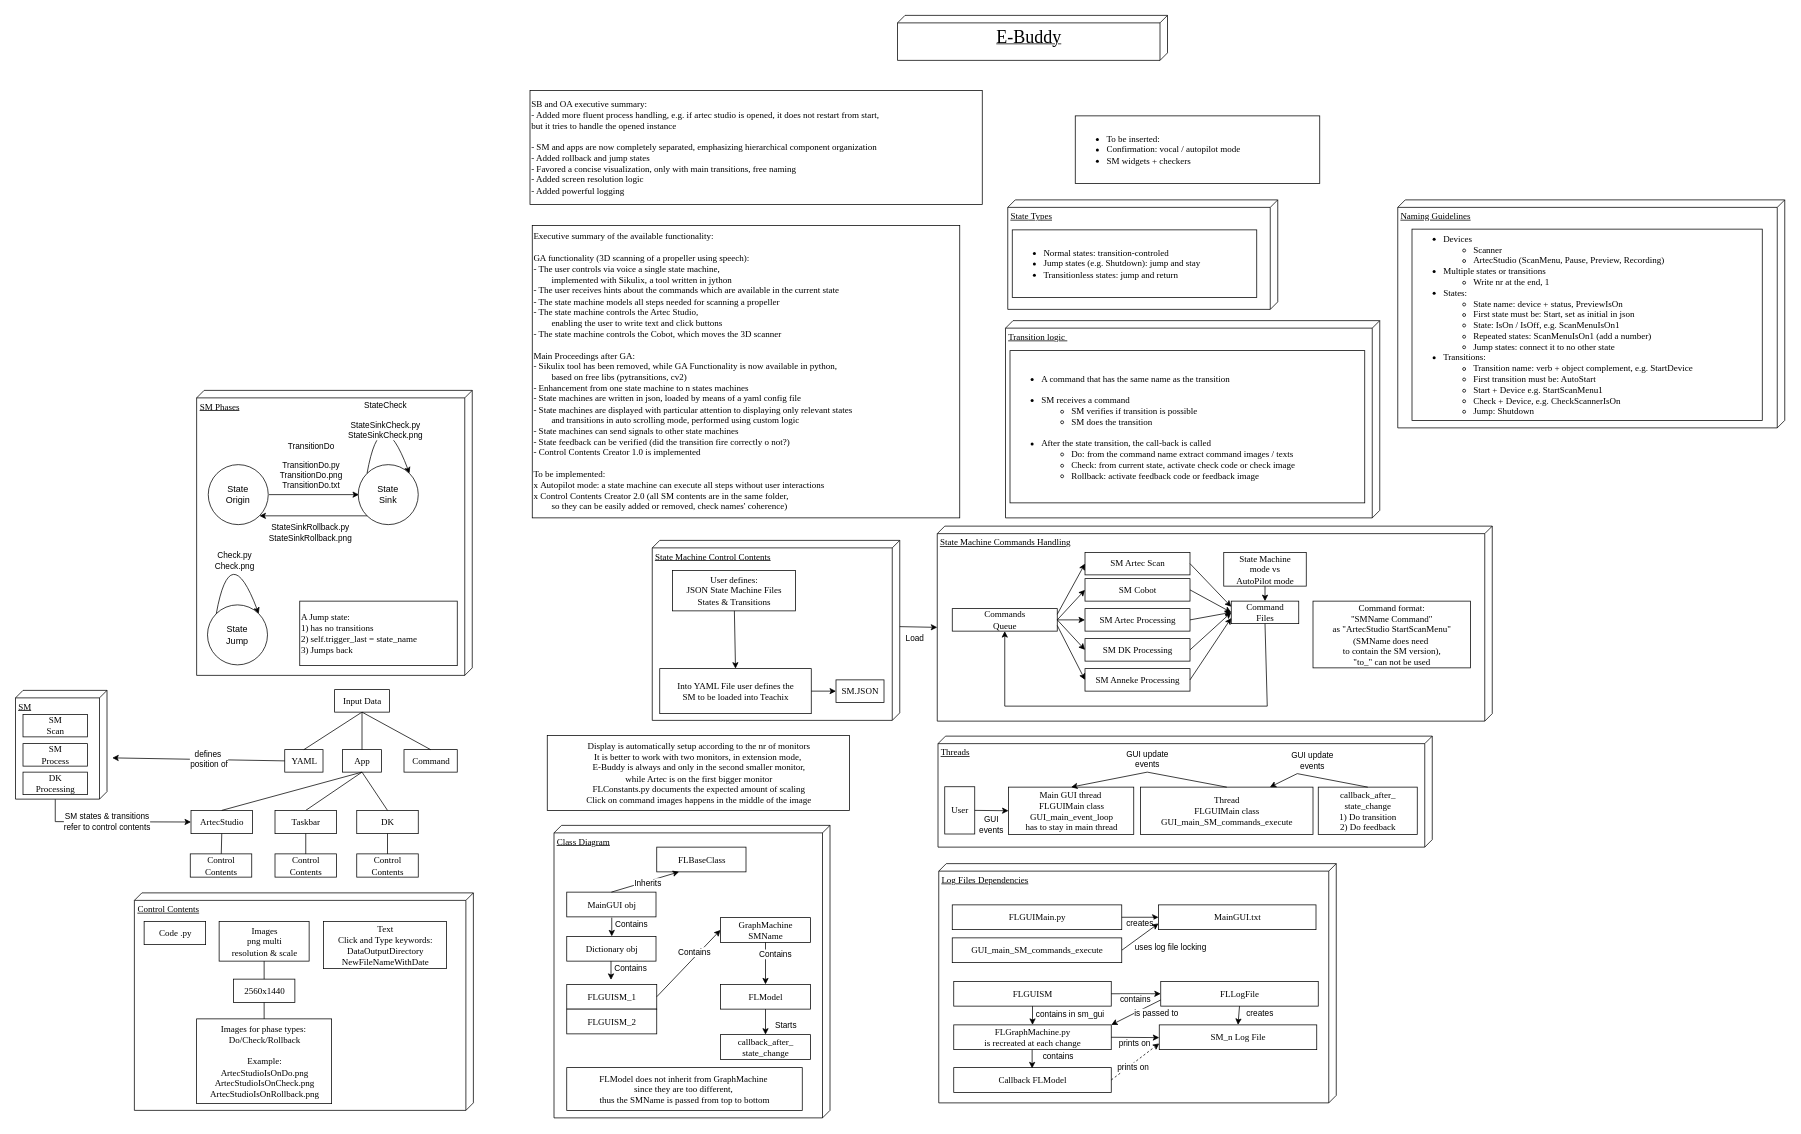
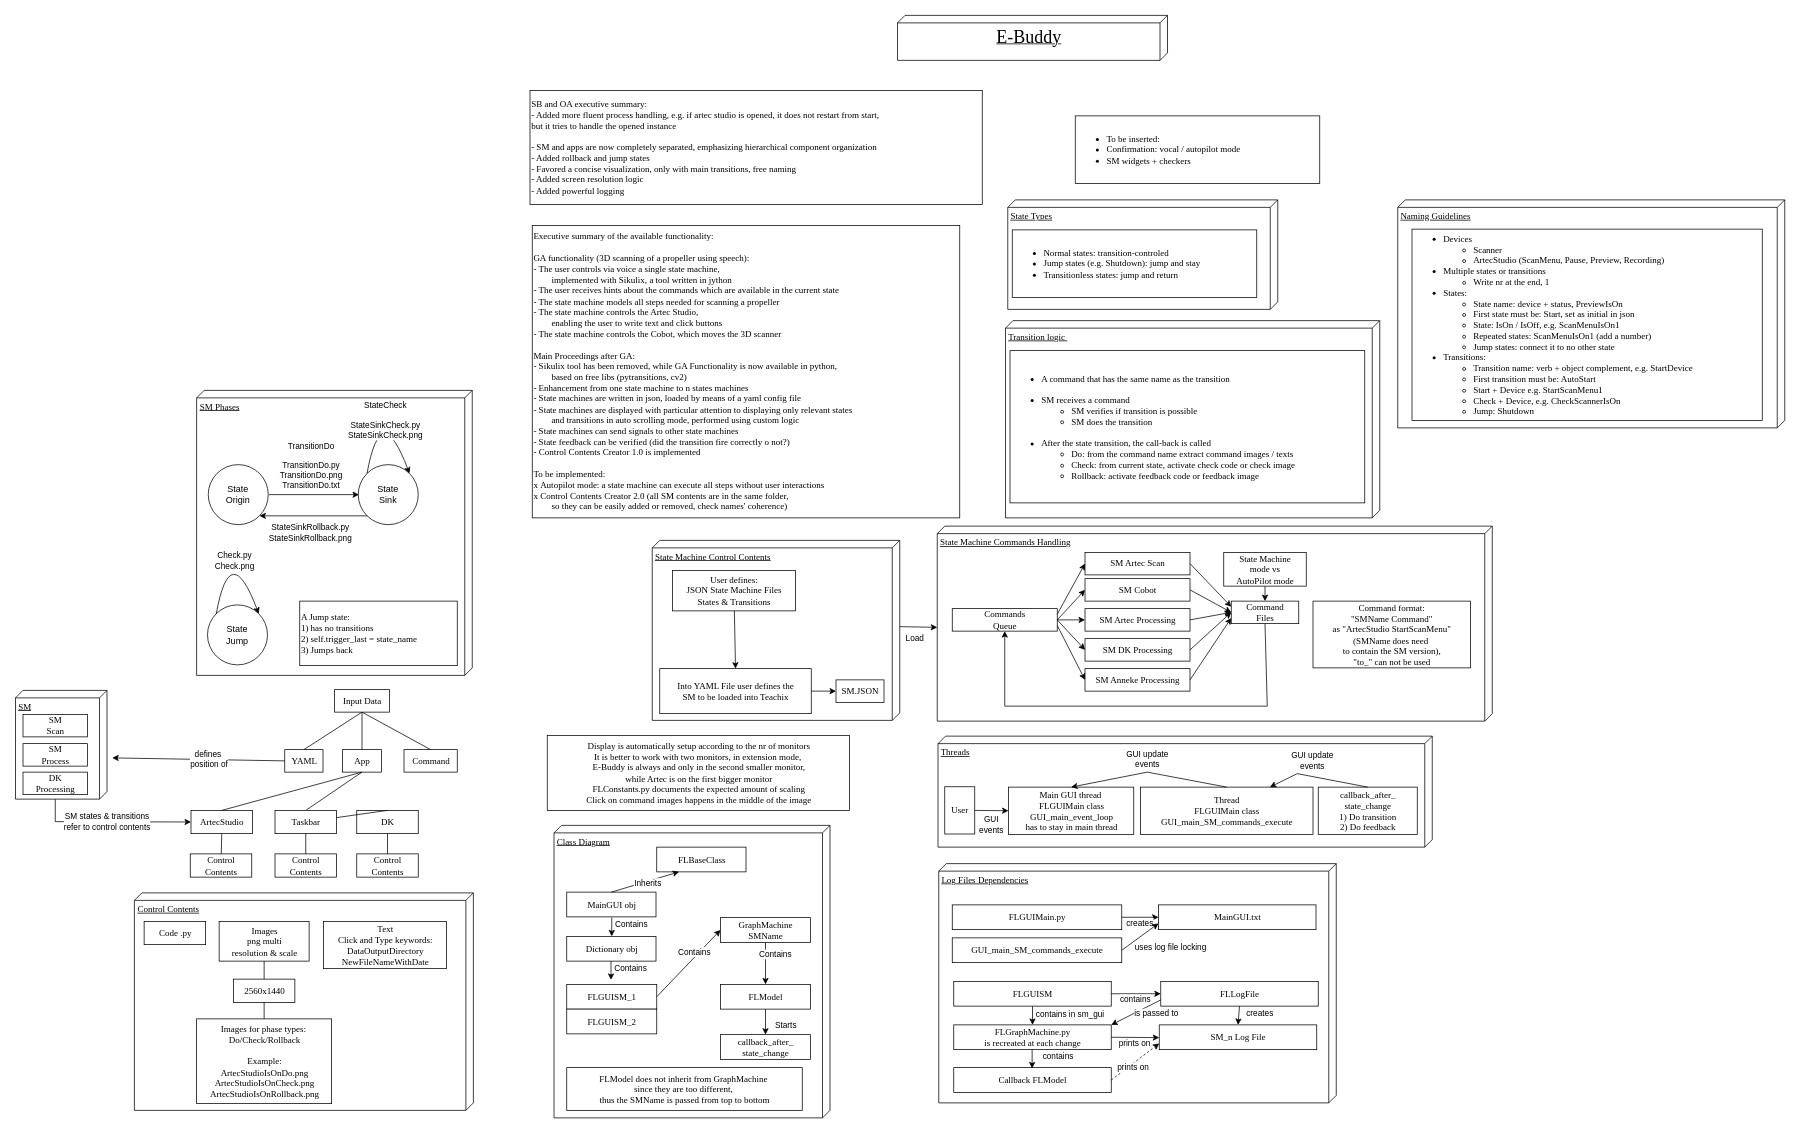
(375, 792) -> (362, 814)
